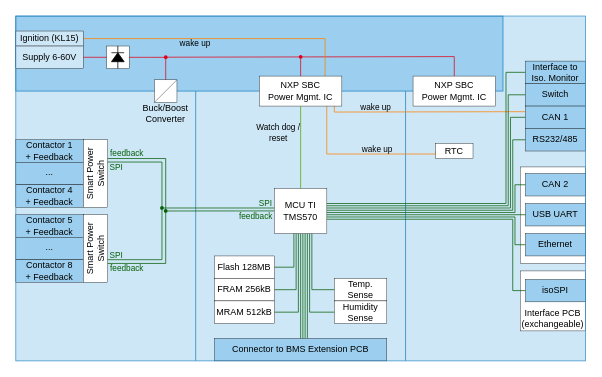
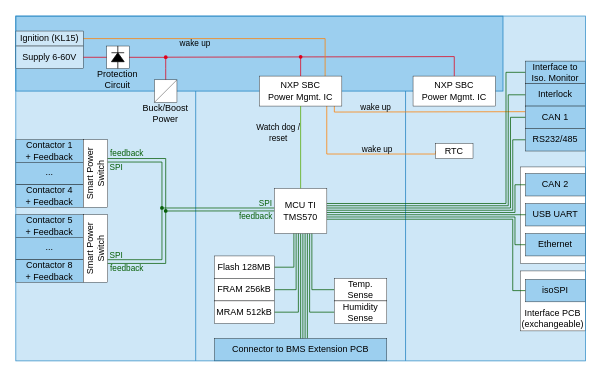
none -> (118, 80)
(555, 95) -> (555, 95)
(165, 114) -> (165, 114)
